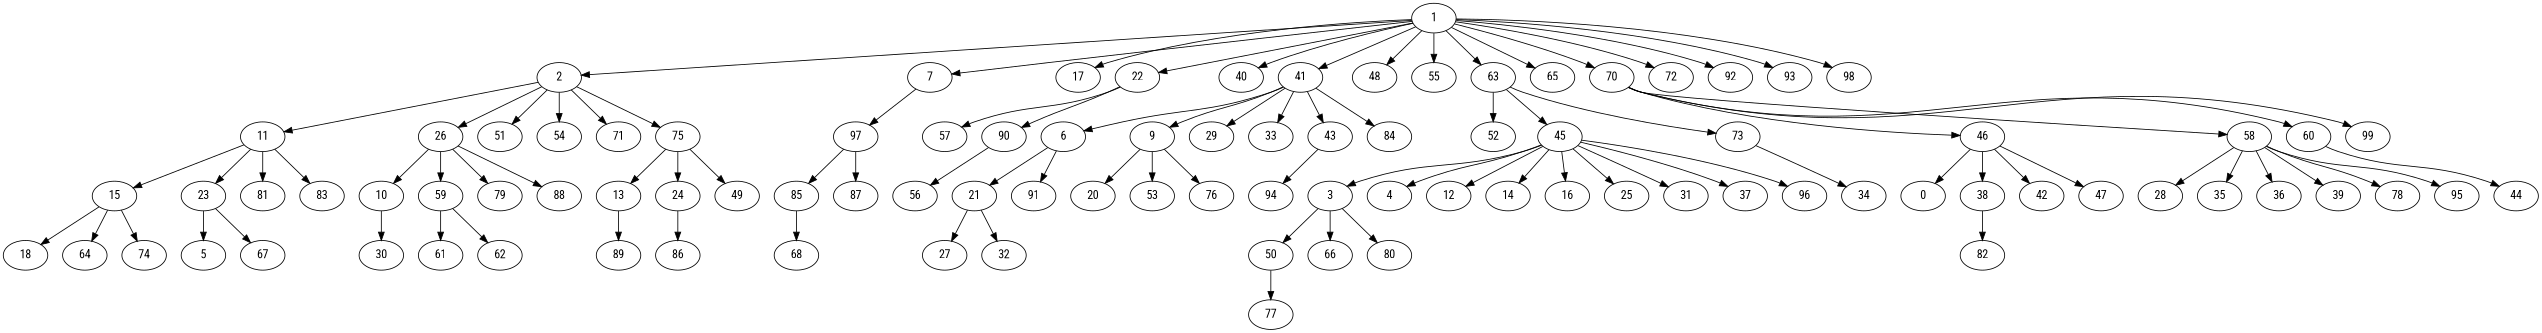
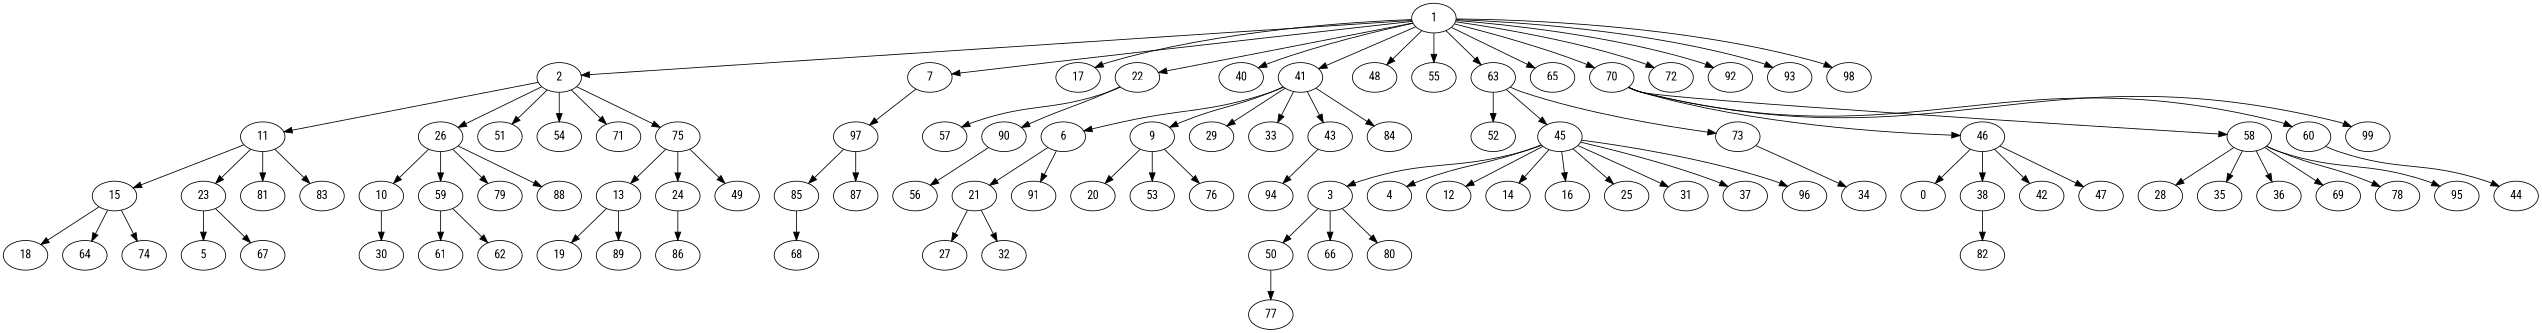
(2338, 196) -> (2338, 196)
none -> (559, 255)
